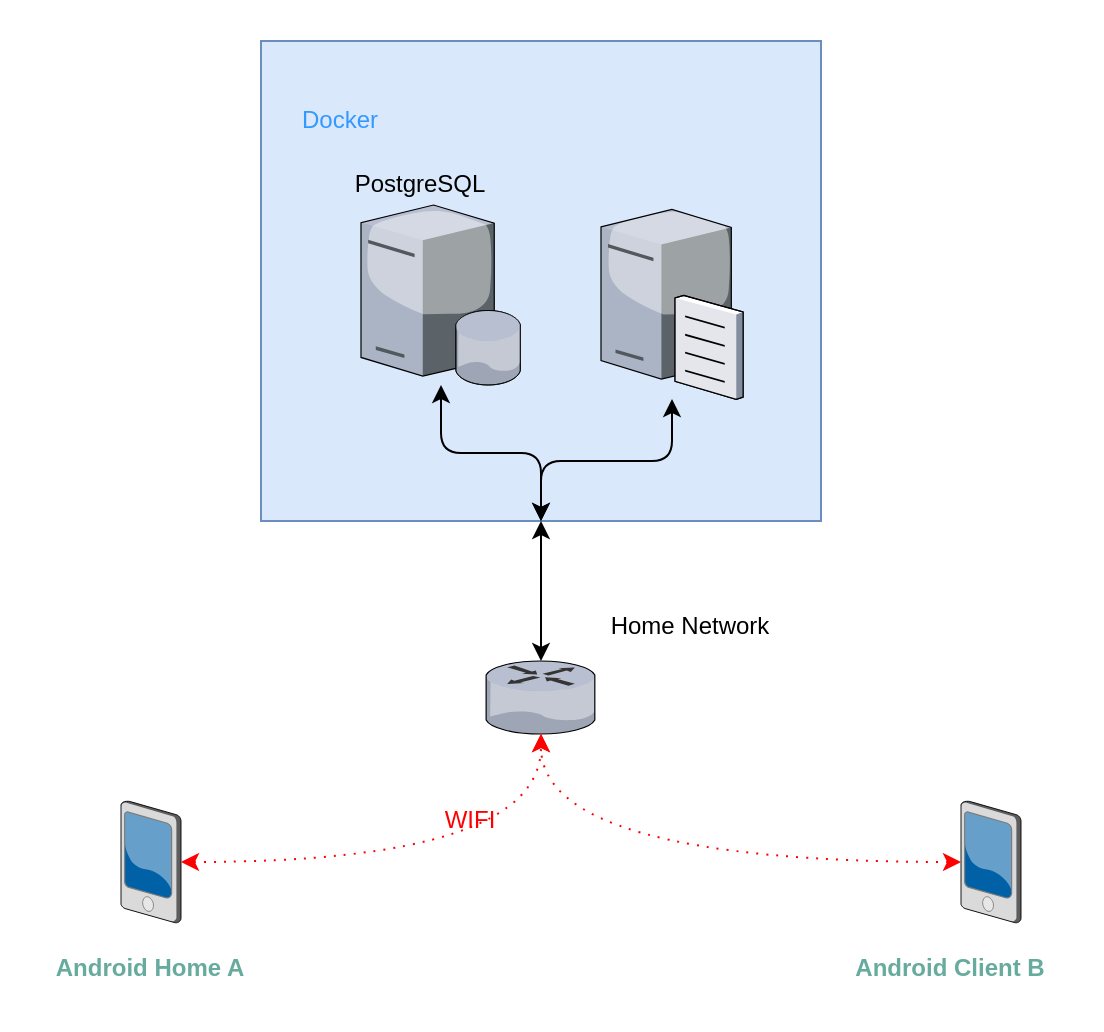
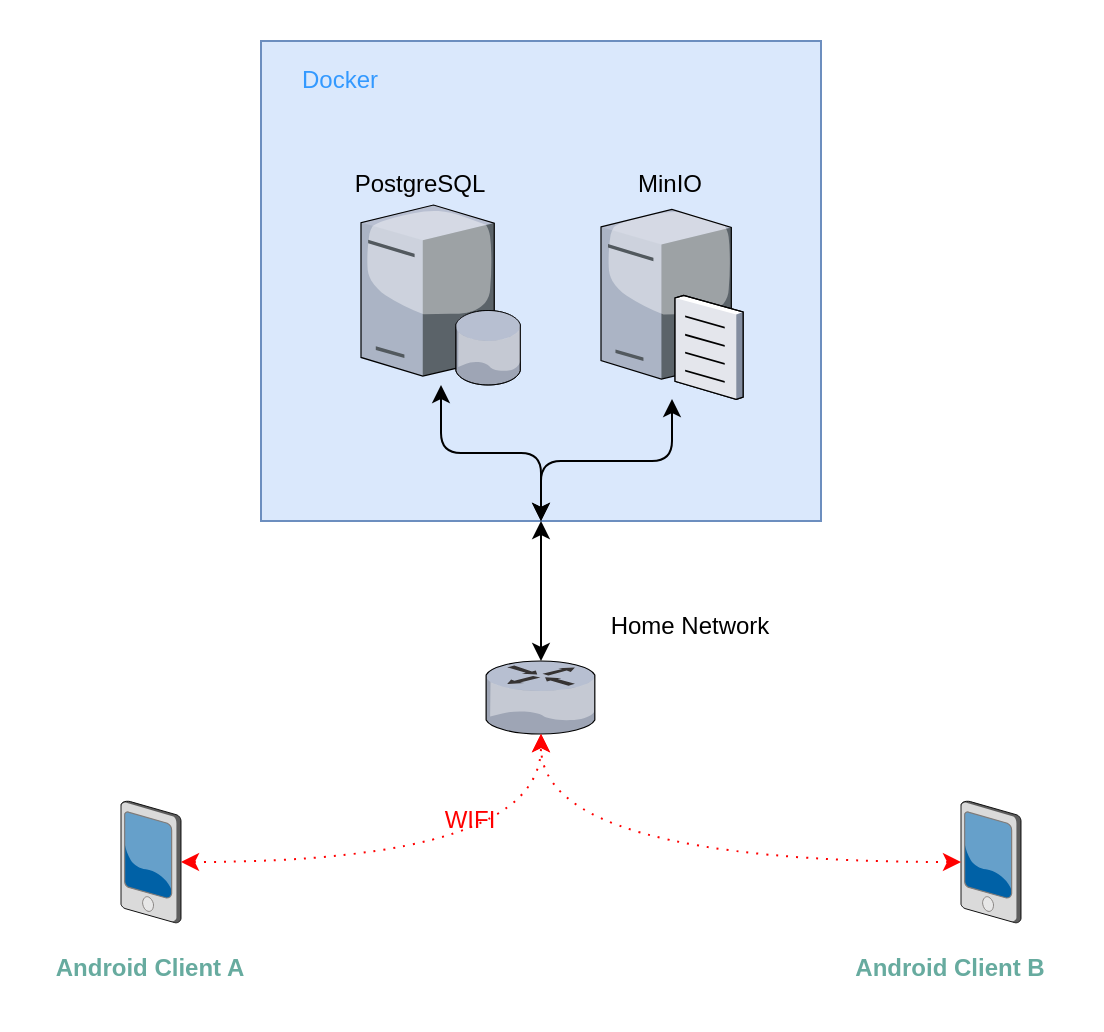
(341, 121) -> (341, 81)
none -> (671, 185)
(151, 969) -> (151, 969)
